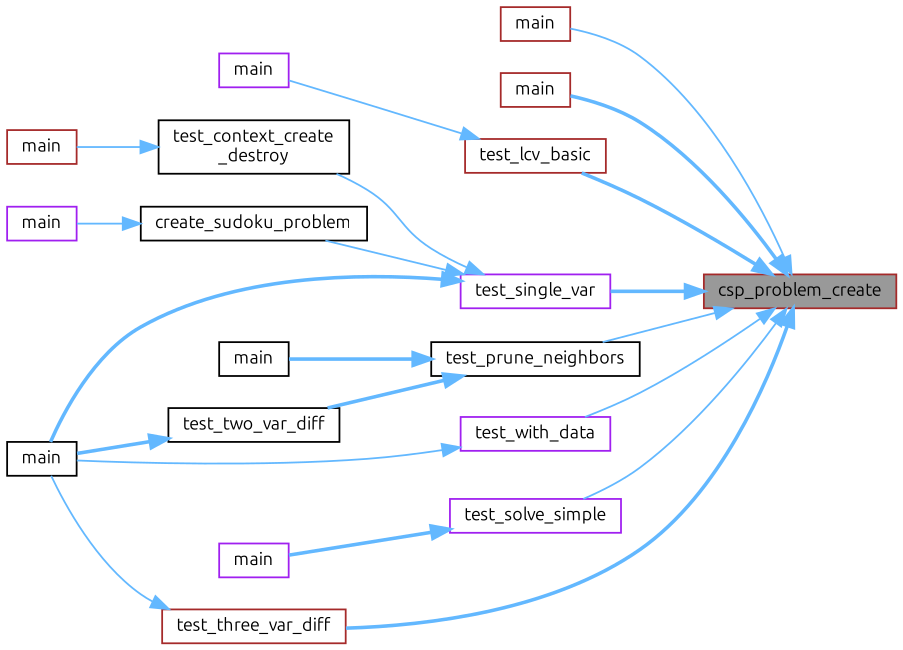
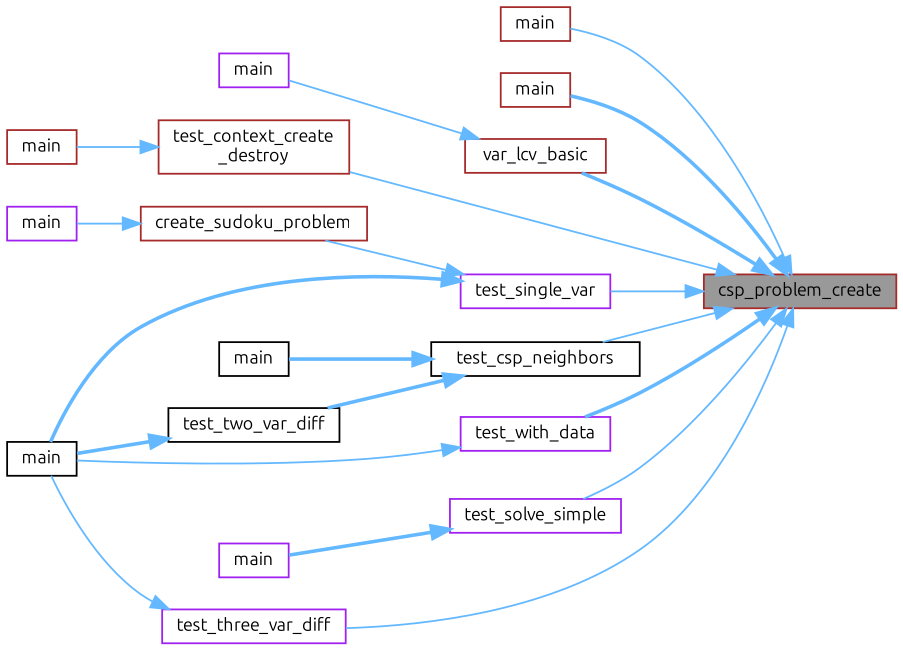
(254, 147) -> (254, 147)
(535, 156) -> (535, 156)
(401, 221) -> (533, 221)
(254, 224) -> (254, 224)
(648, 291) -> (648, 291)
(535, 359) -> (535, 359)
(675, 373) -> (675, 373)
(624, 559) -> (624, 559)
(254, 626) -> (254, 626)
